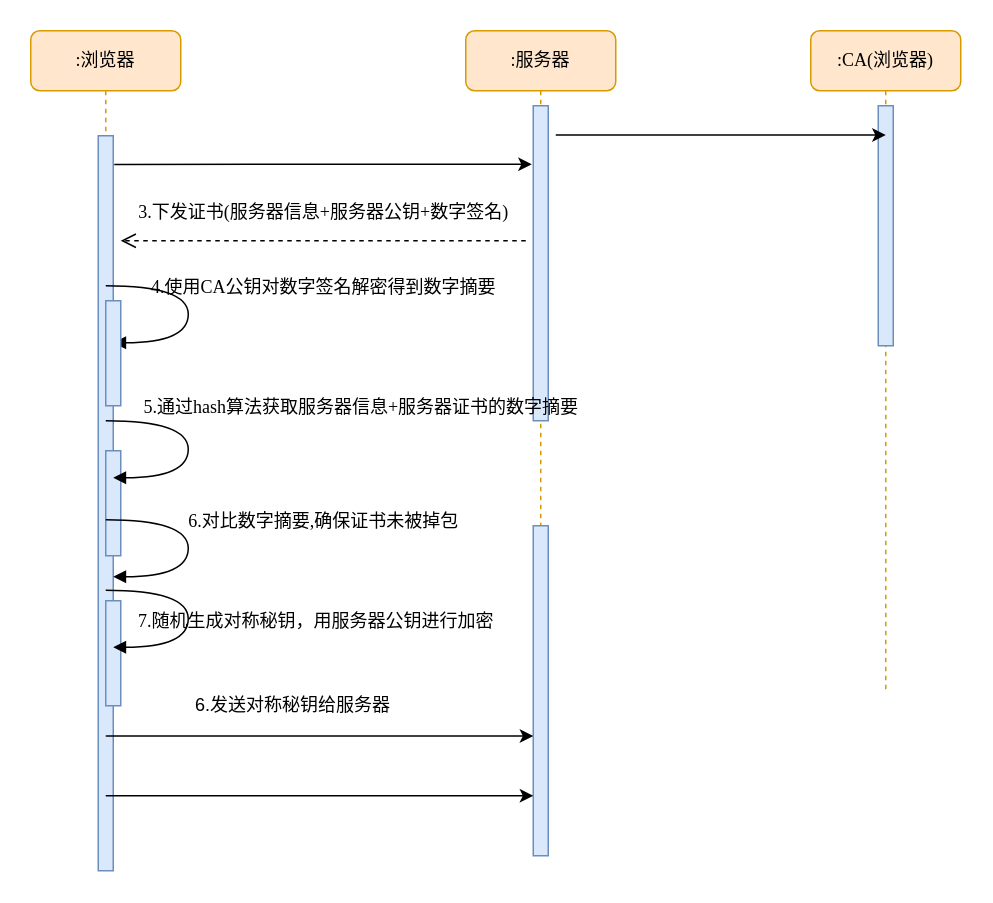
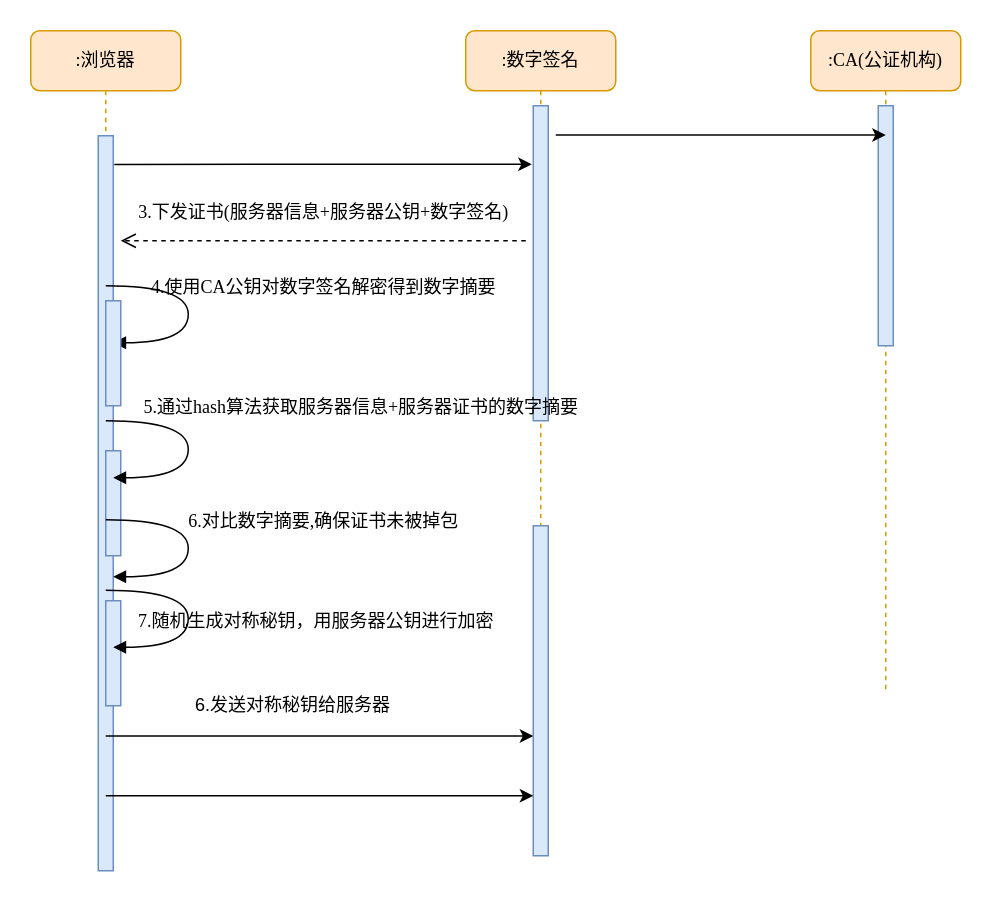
(541, 61) -> (541, 61)
(886, 61) -> (886, 61)
